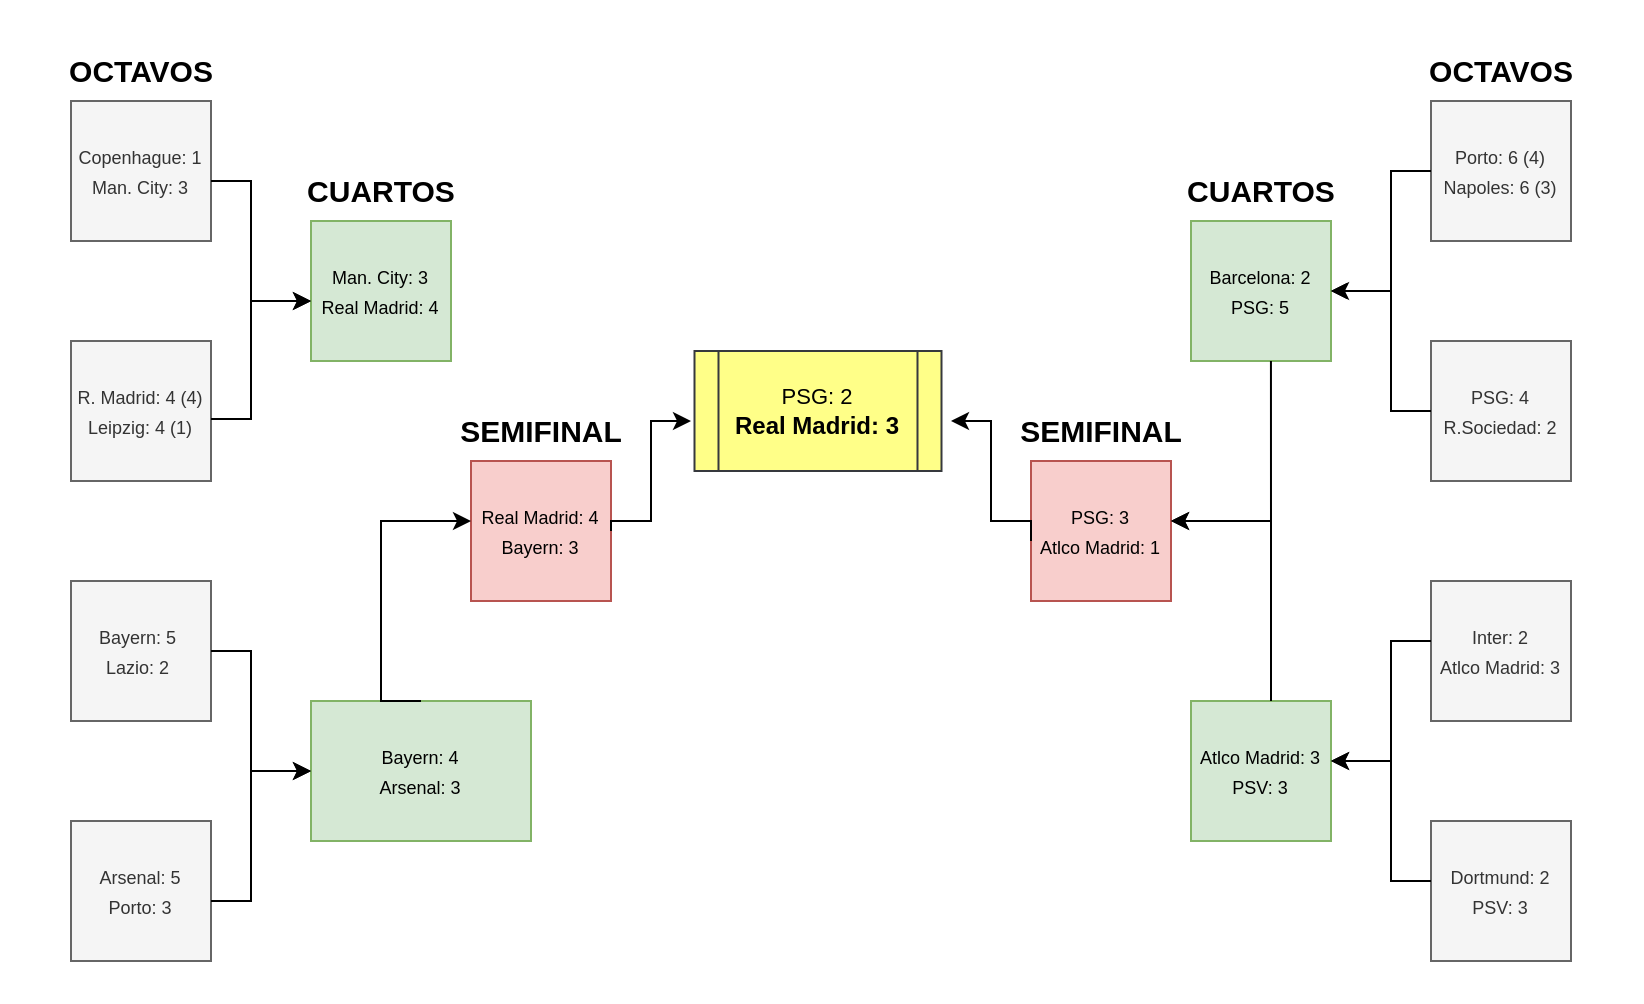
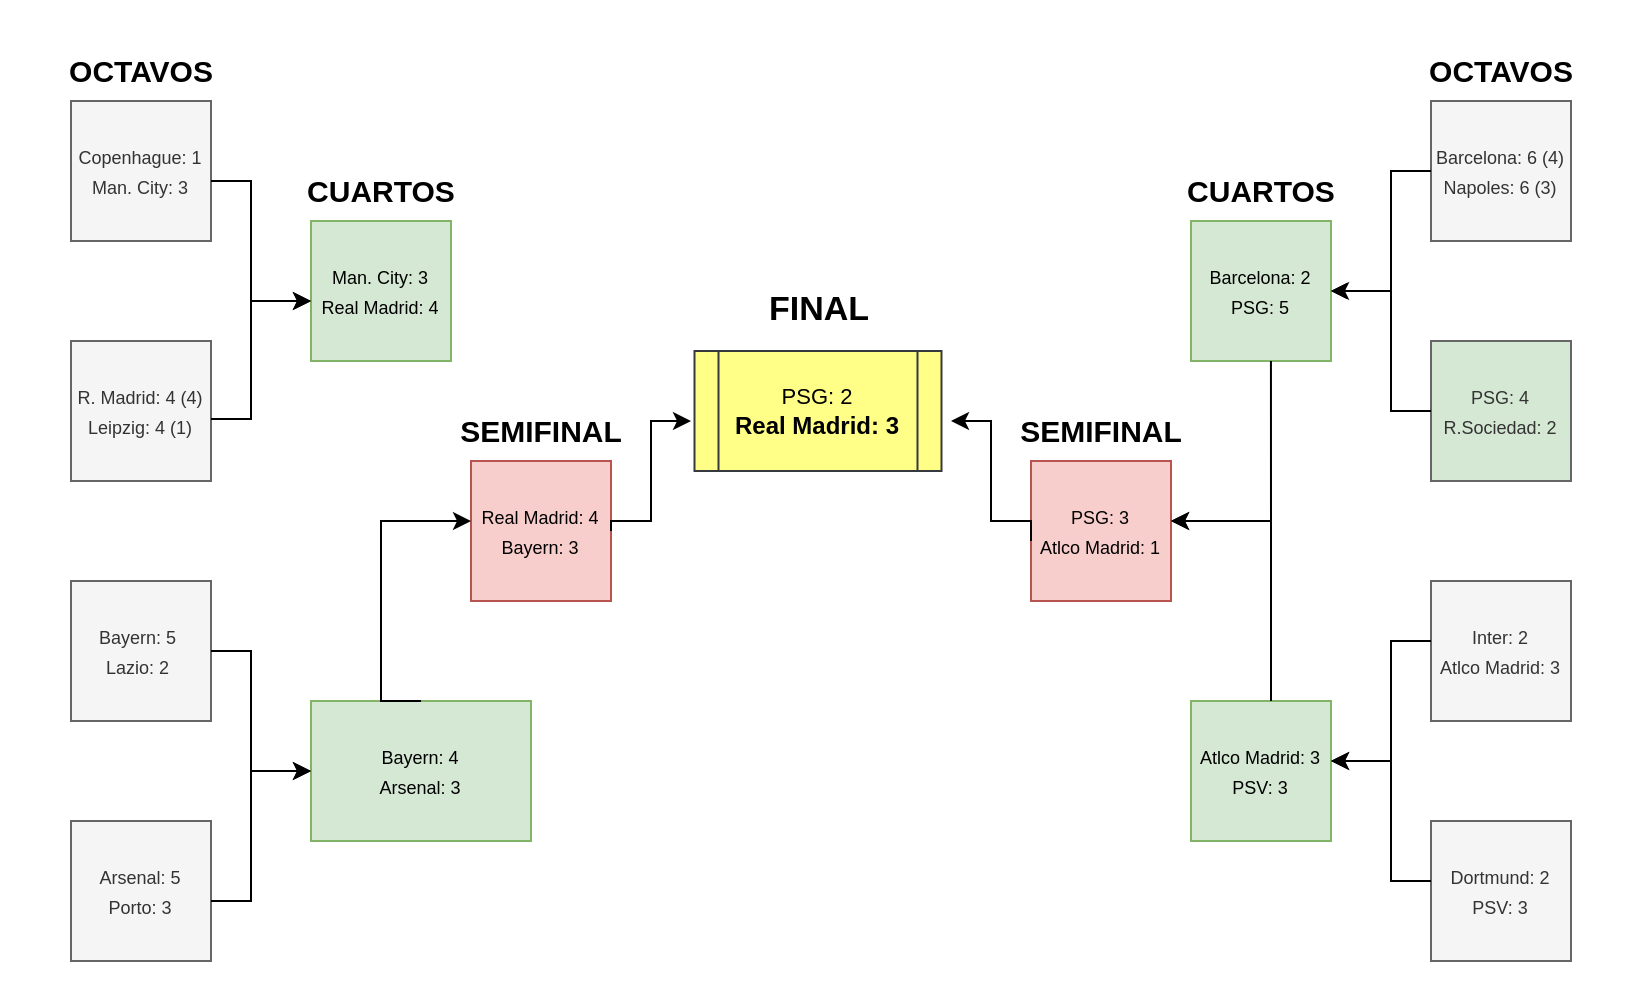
(1501, 171) -> (1501, 171)
none -> (819, 311)
(1501, 411) -> (1501, 411)
